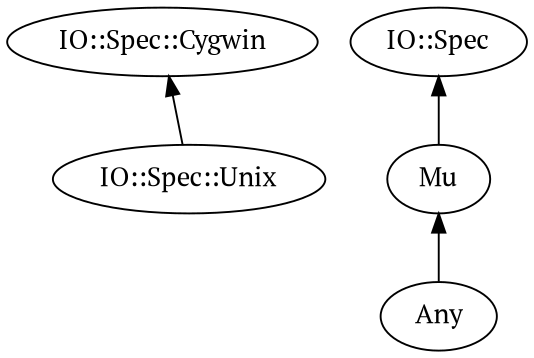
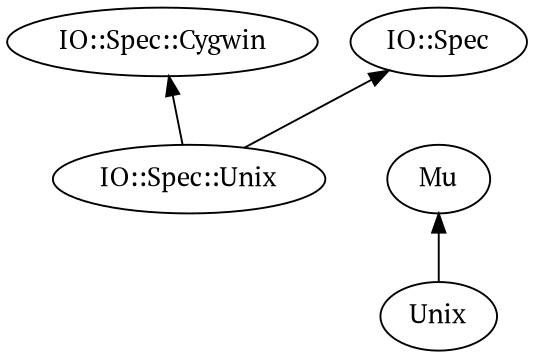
(439, 120) -> (308, 114)
(439, 316) -> (439, 316)
